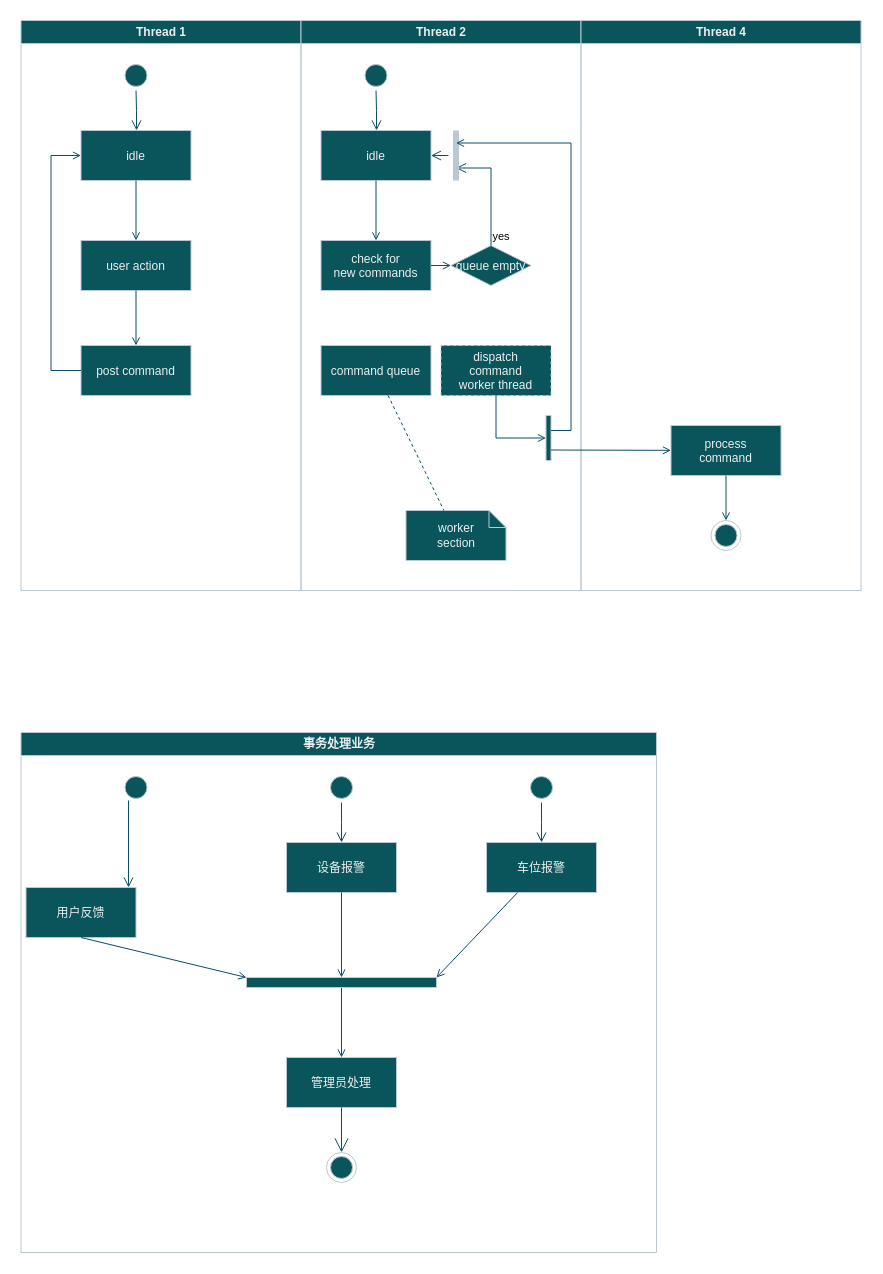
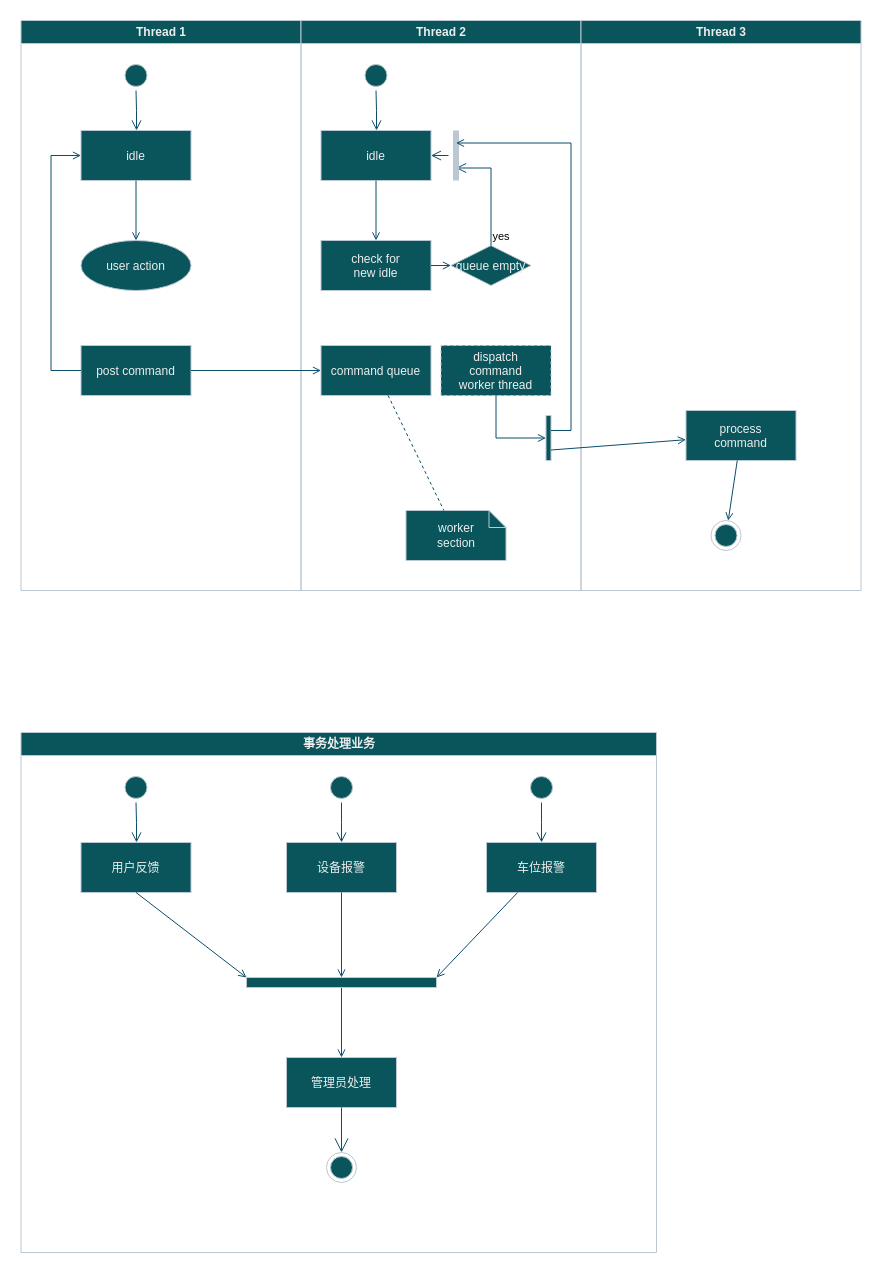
(722, 33) -> (722, 33)
(376, 259) -> (376, 259)
(136, 266) -> (136, 266)
(136, 317) -> none
none -> (254, 371)
(726, 451) -> (741, 436)
(81, 913) -> (136, 868)
